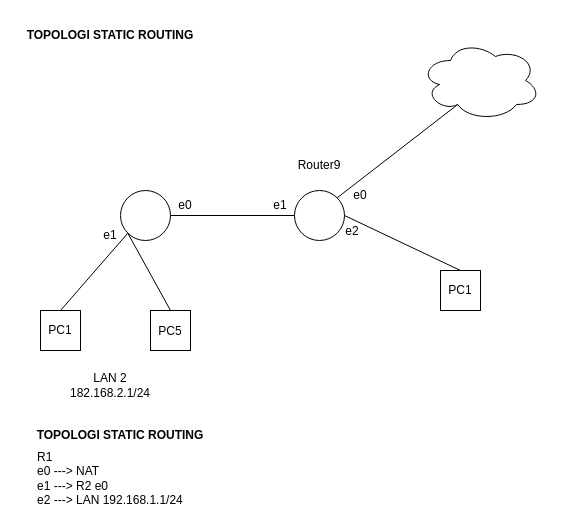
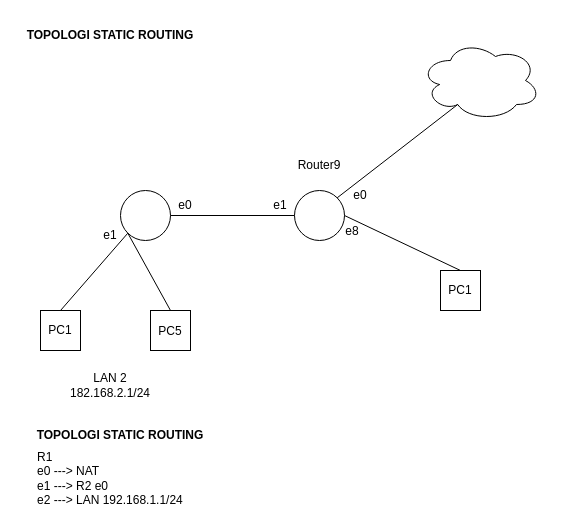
(353, 232) -> (353, 232)
